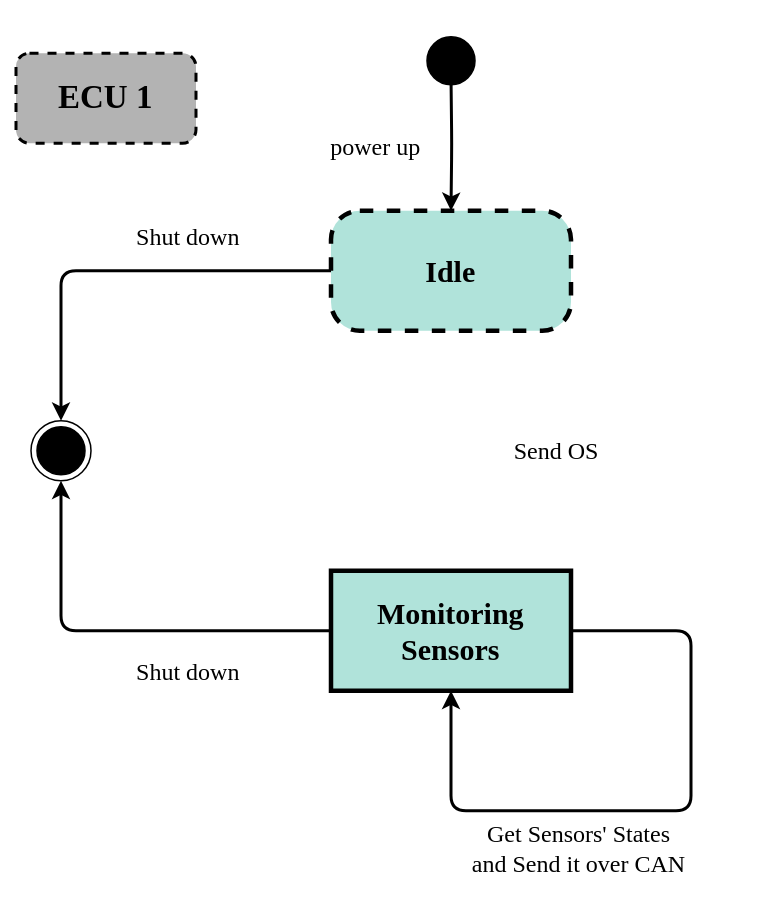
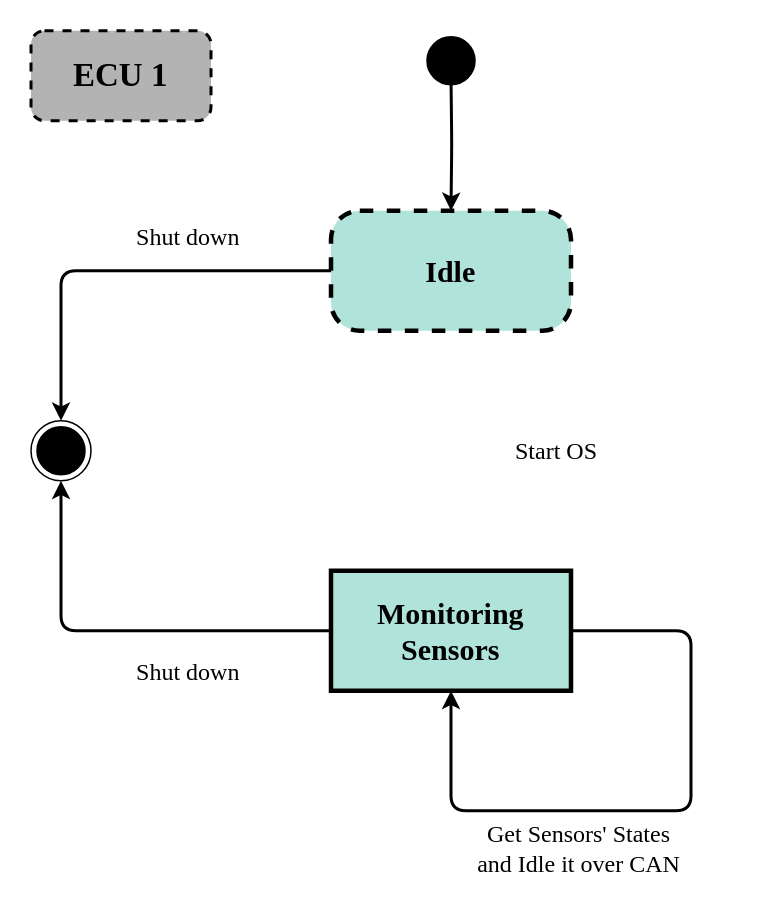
(106, 98) -> (121, 76)
(376, 143) -> none
(557, 451) -> (557, 451)
(579, 848) -> (579, 848)
